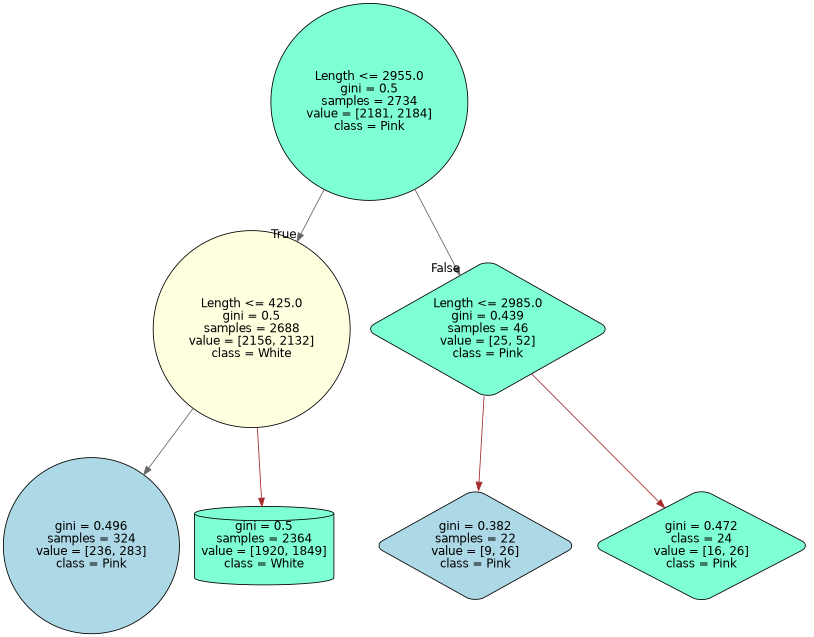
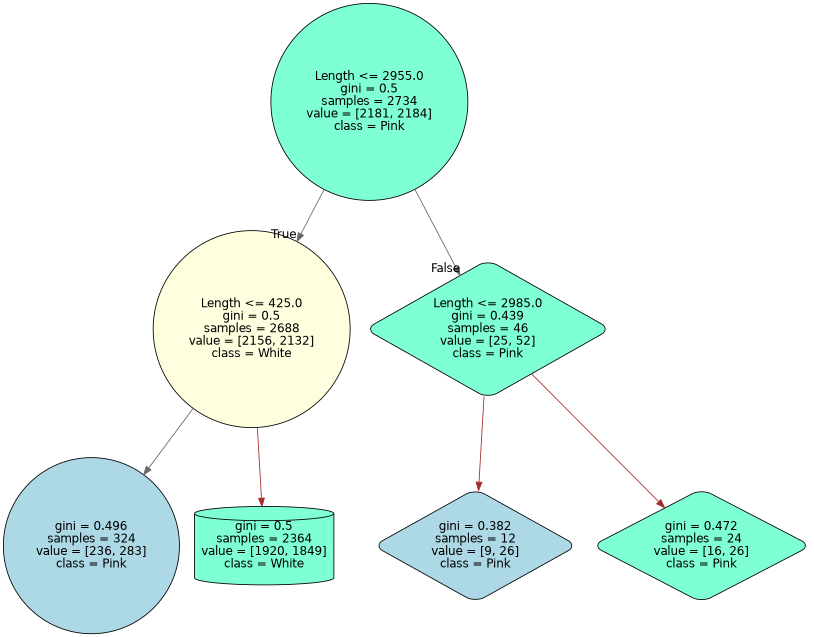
(475, 546) -> (475, 546)
(702, 546) -> (702, 546)
